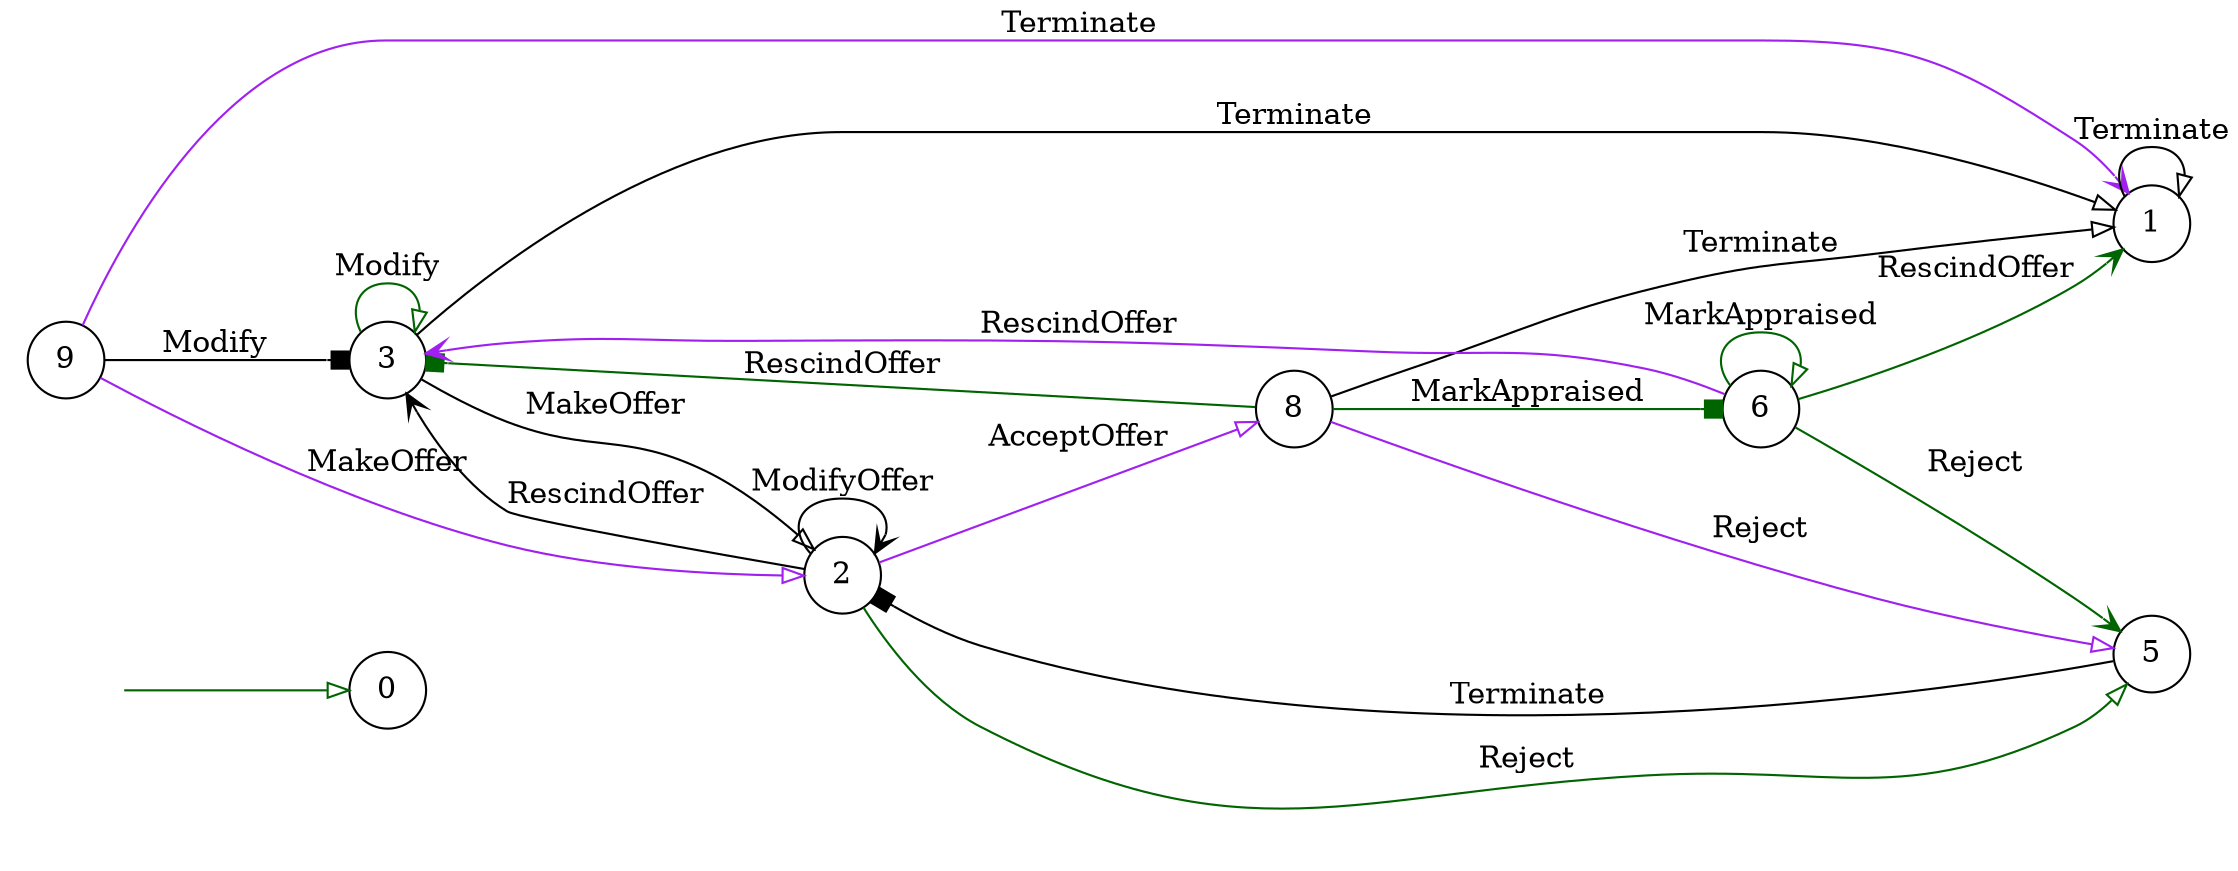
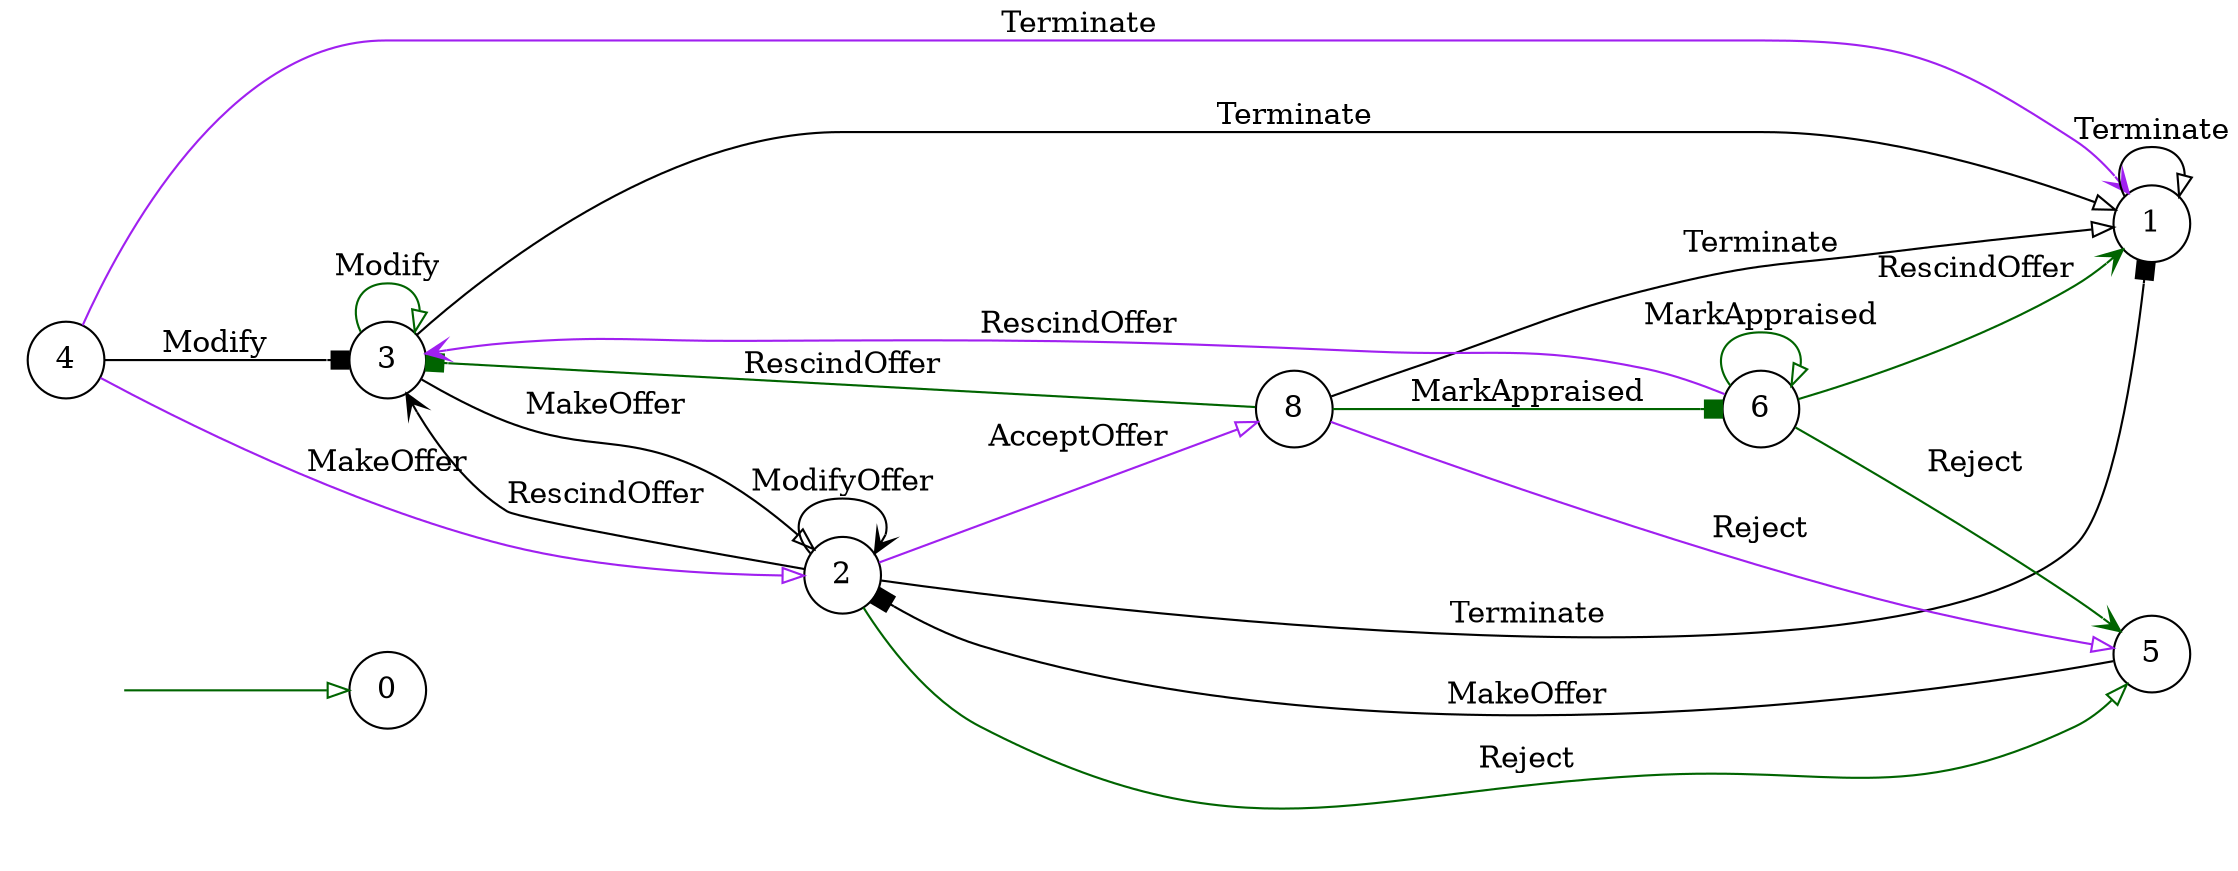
(66, 360) -> (66, 360)
none -> (1621, 636)
(1528, 696) -> (1528, 696)
